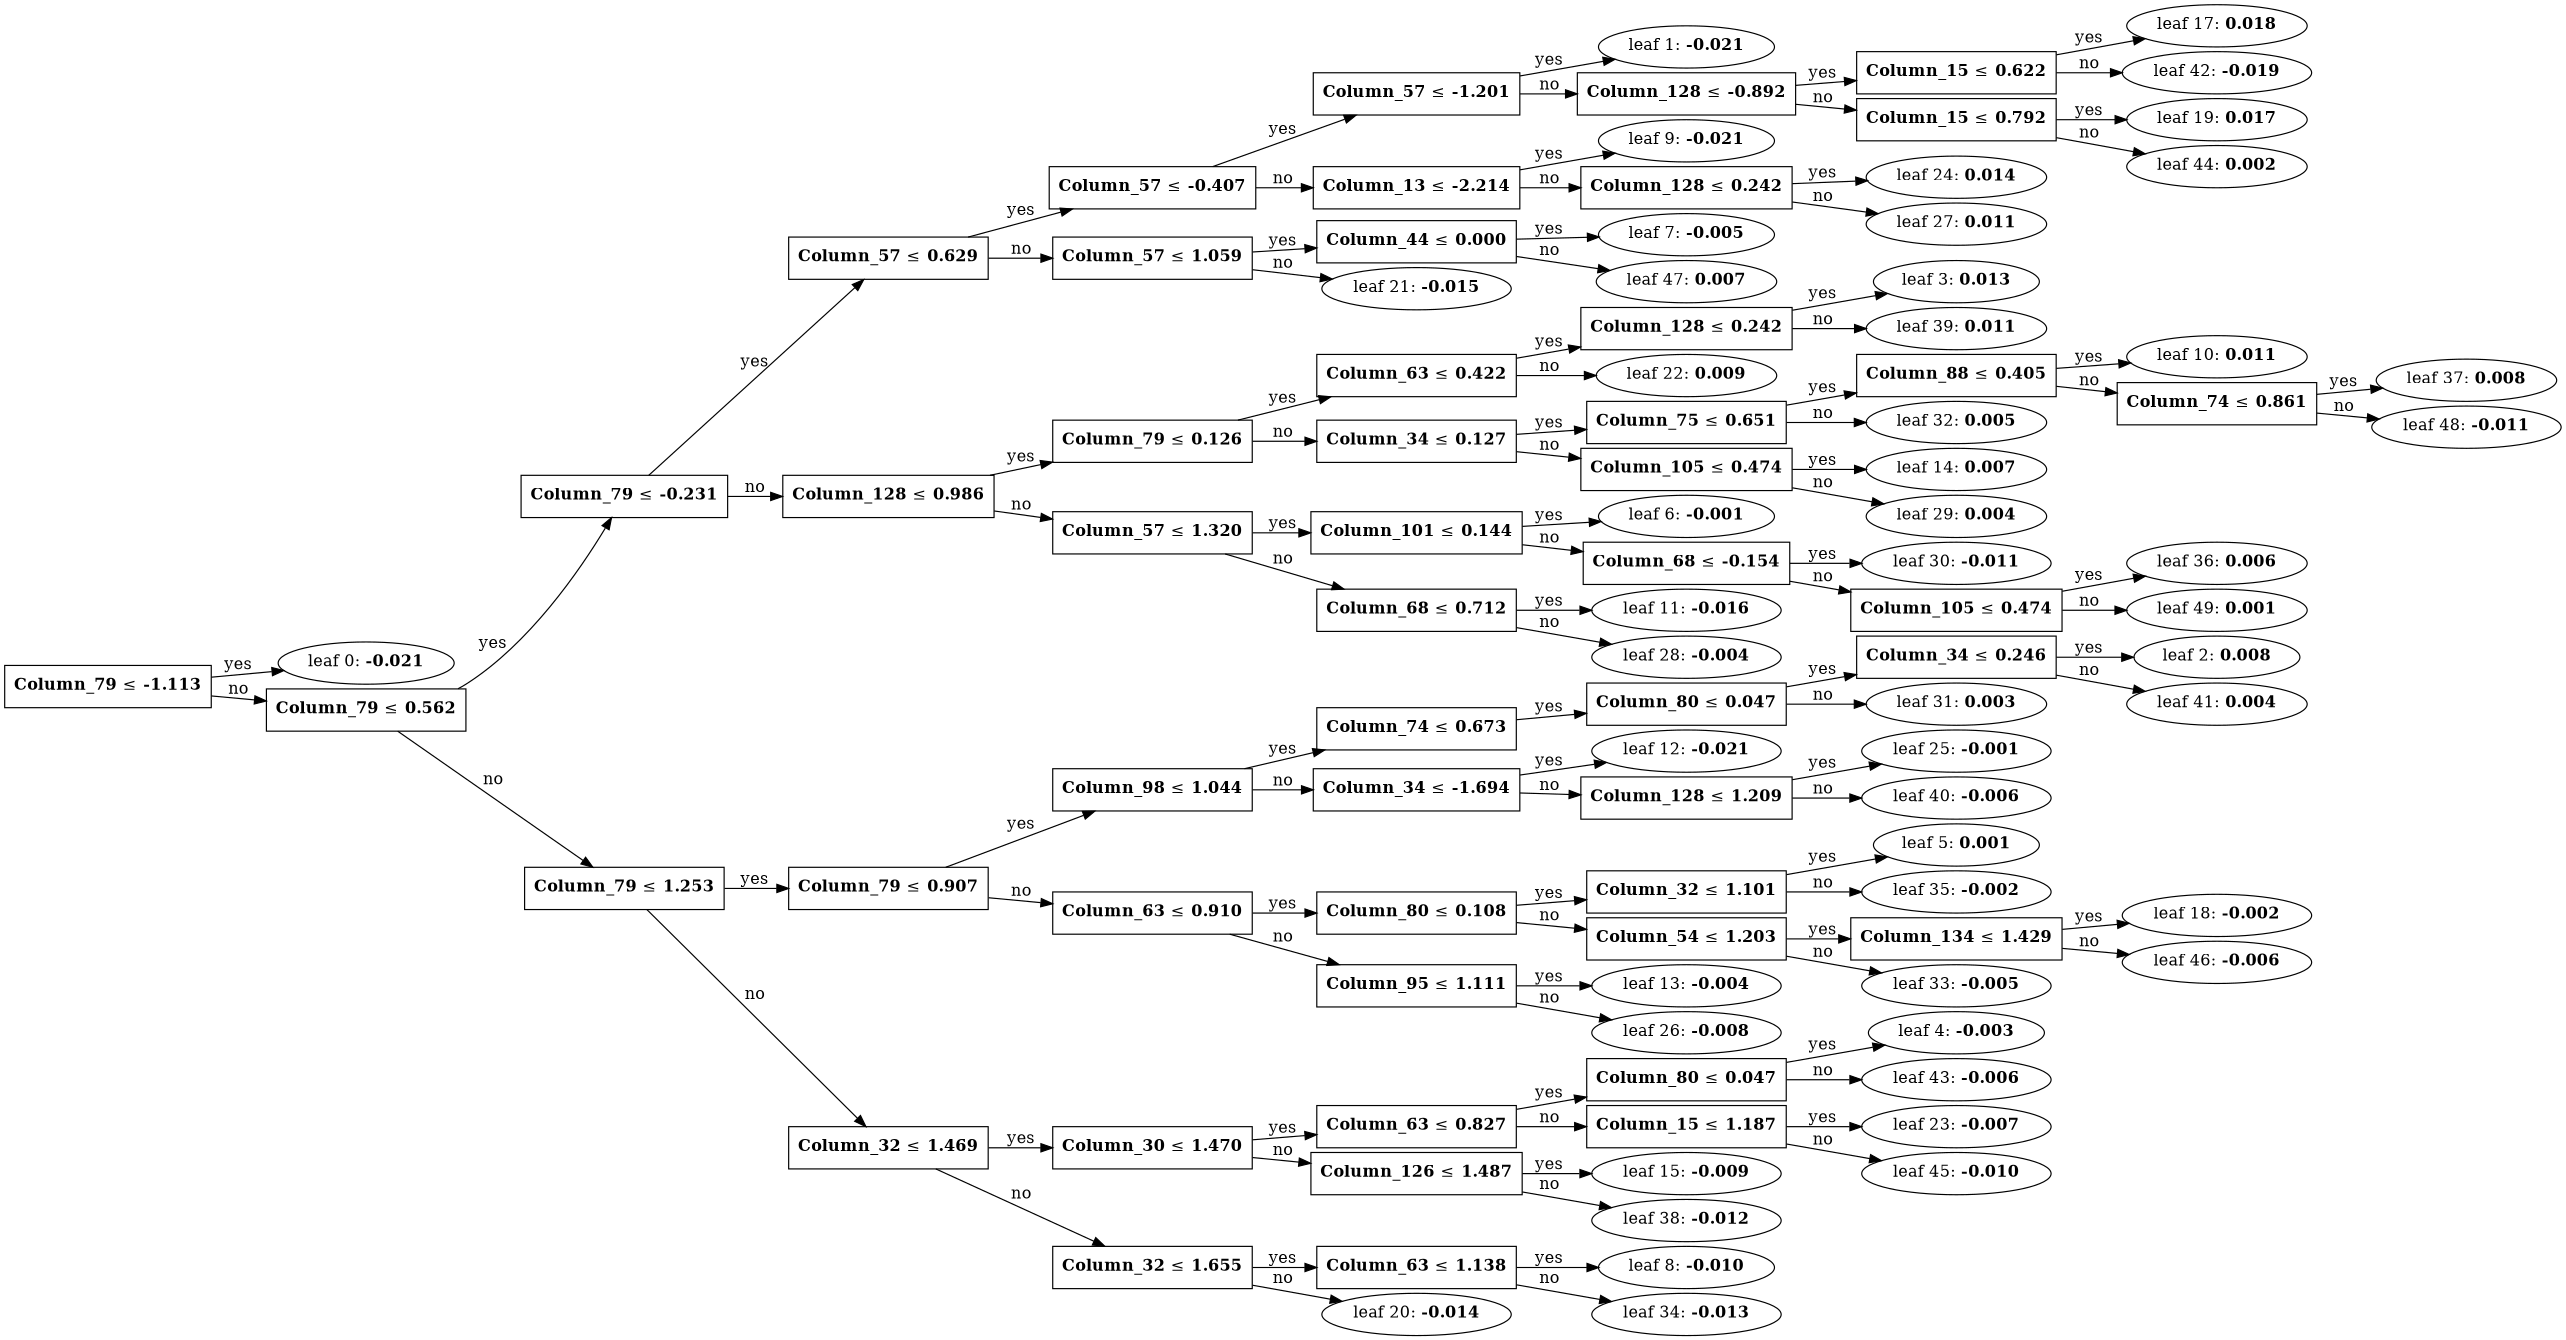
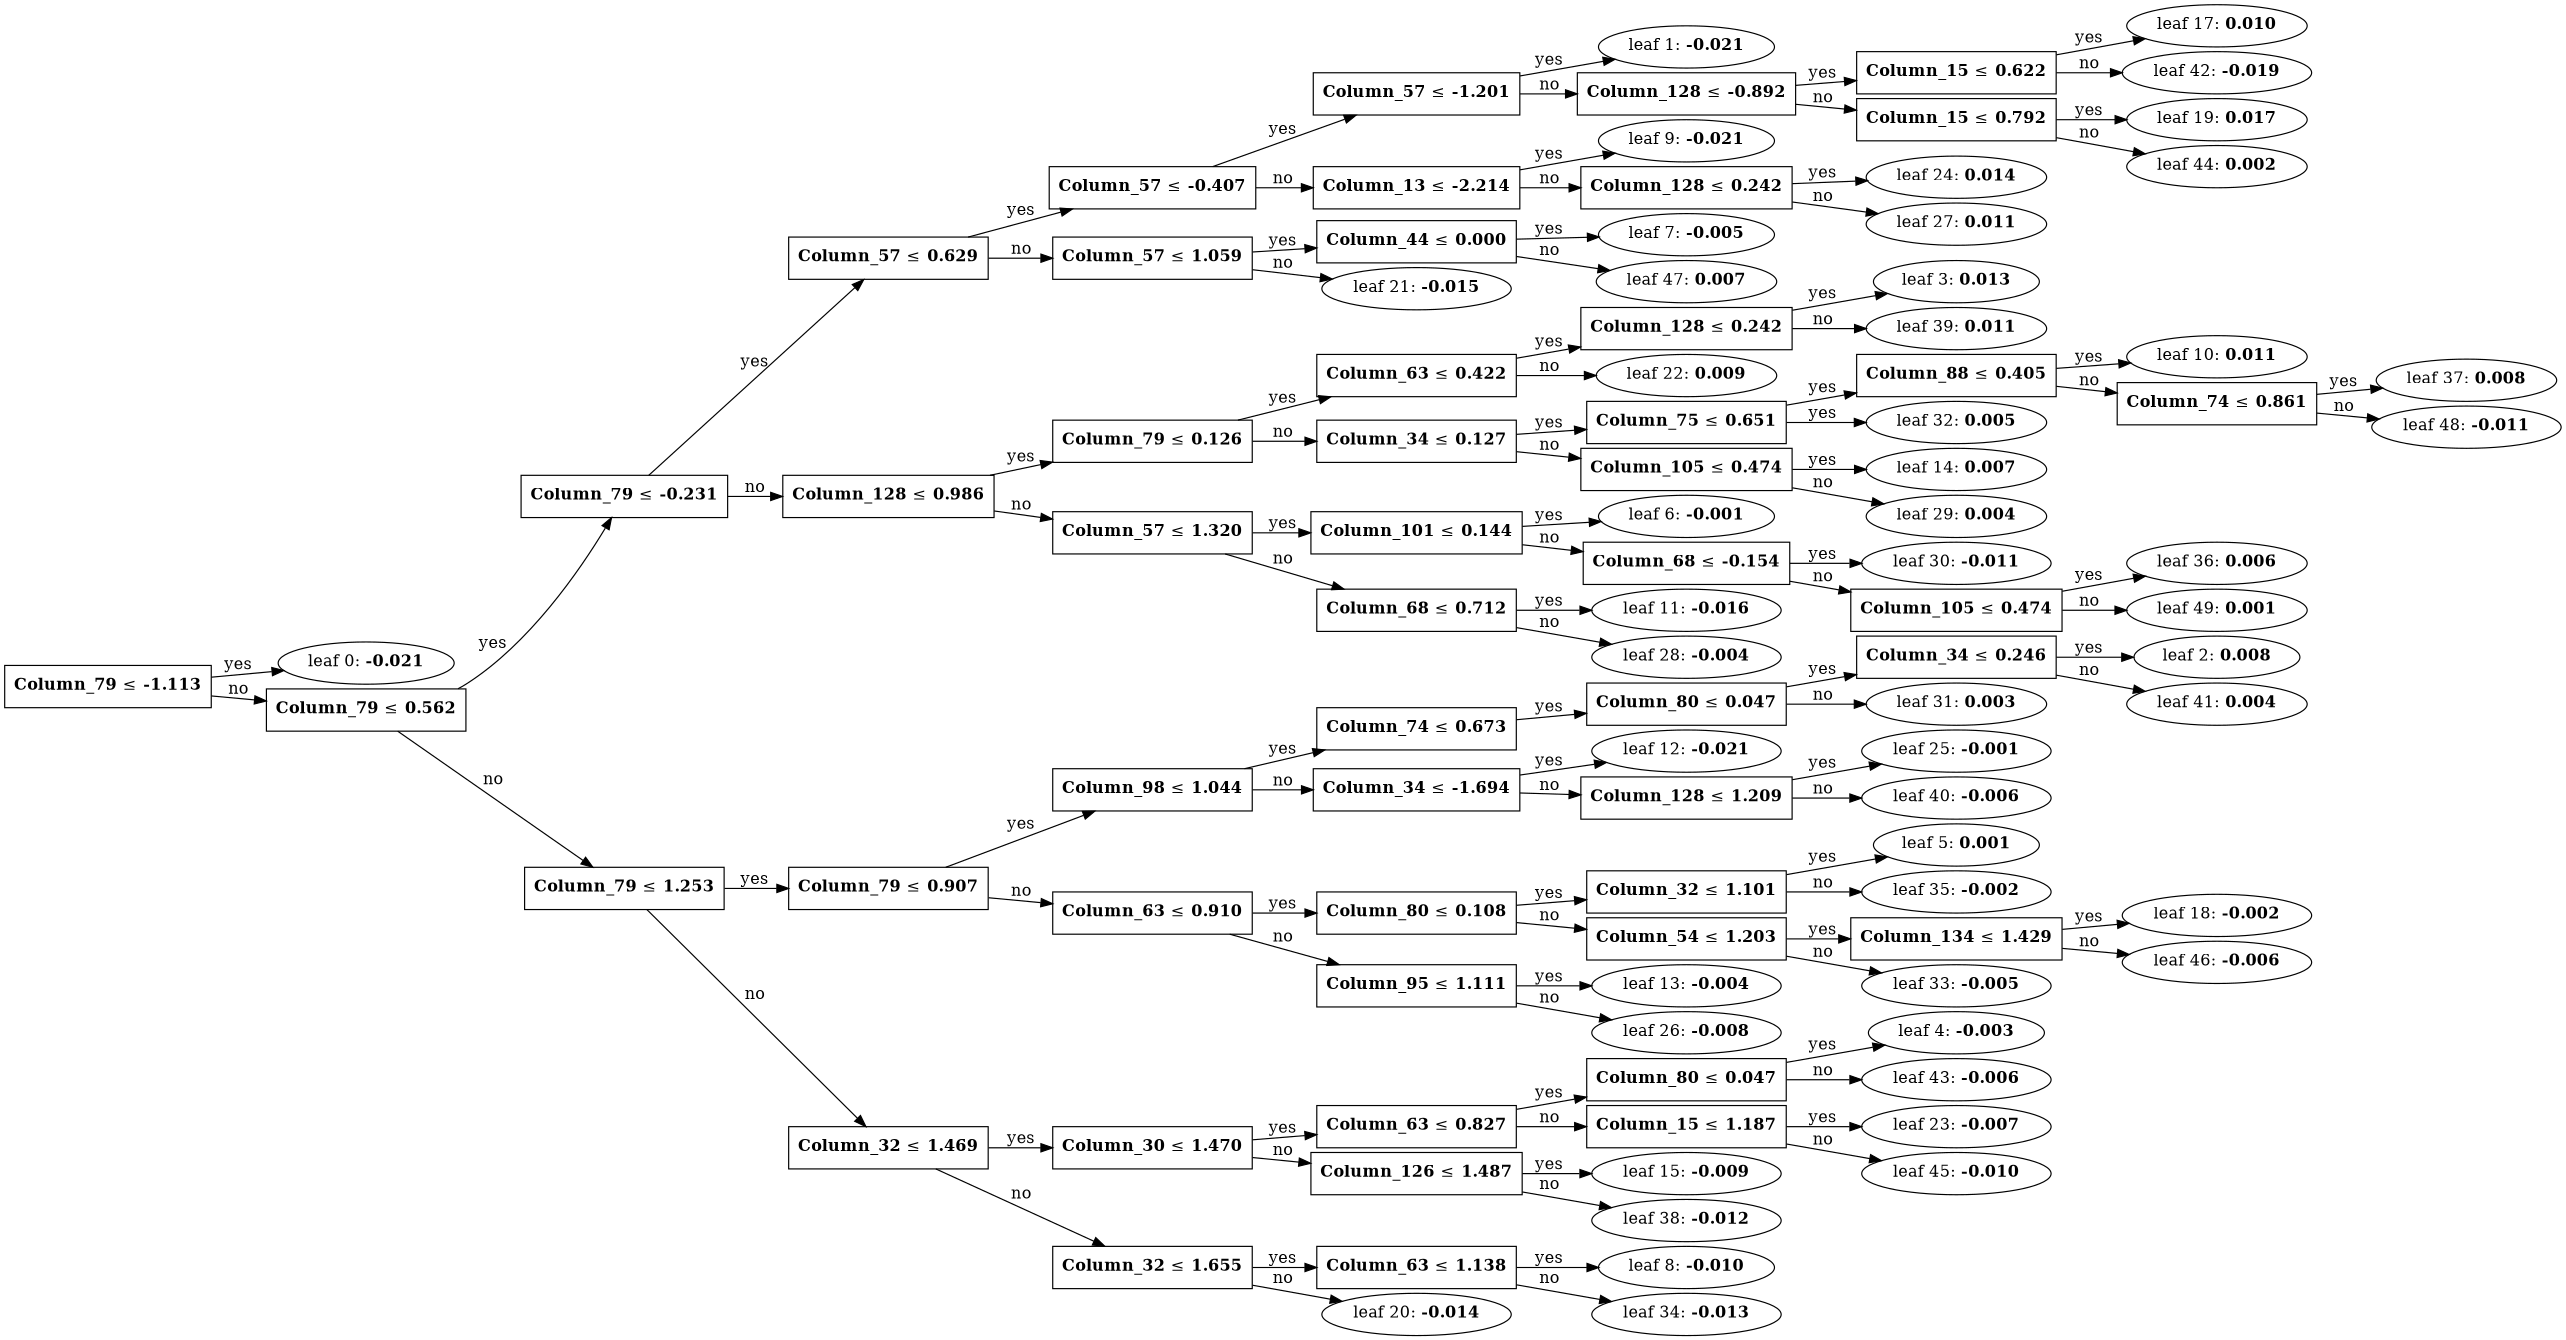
(2251, 24) -> (2251, 24)
(1823, 414) -> (1823, 414)
